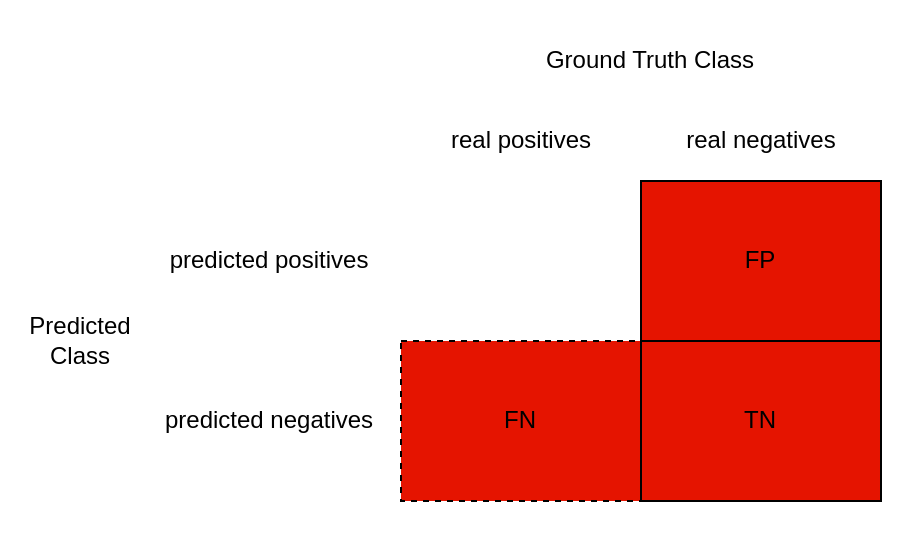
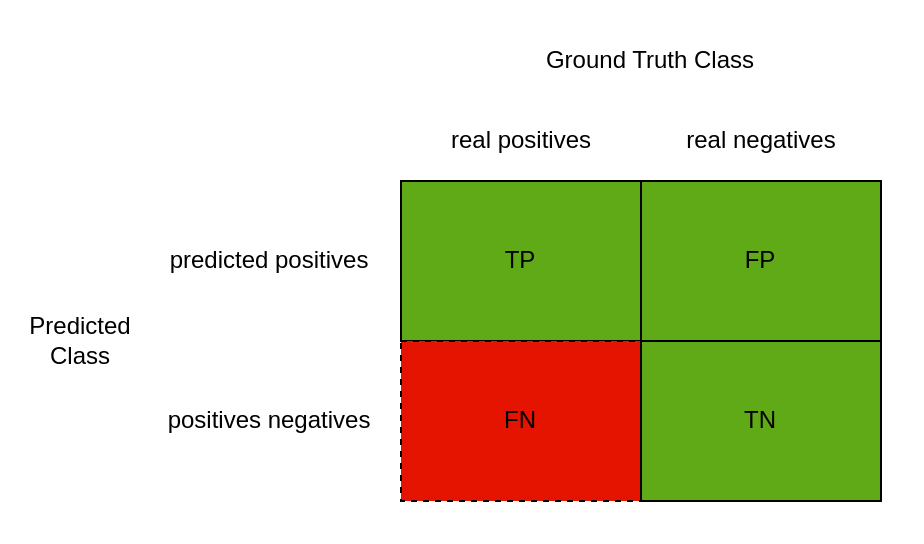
none -> (521, 261)
(761, 261) -> (761, 261)
(270, 421) -> (270, 421)
(761, 421) -> (761, 421)
